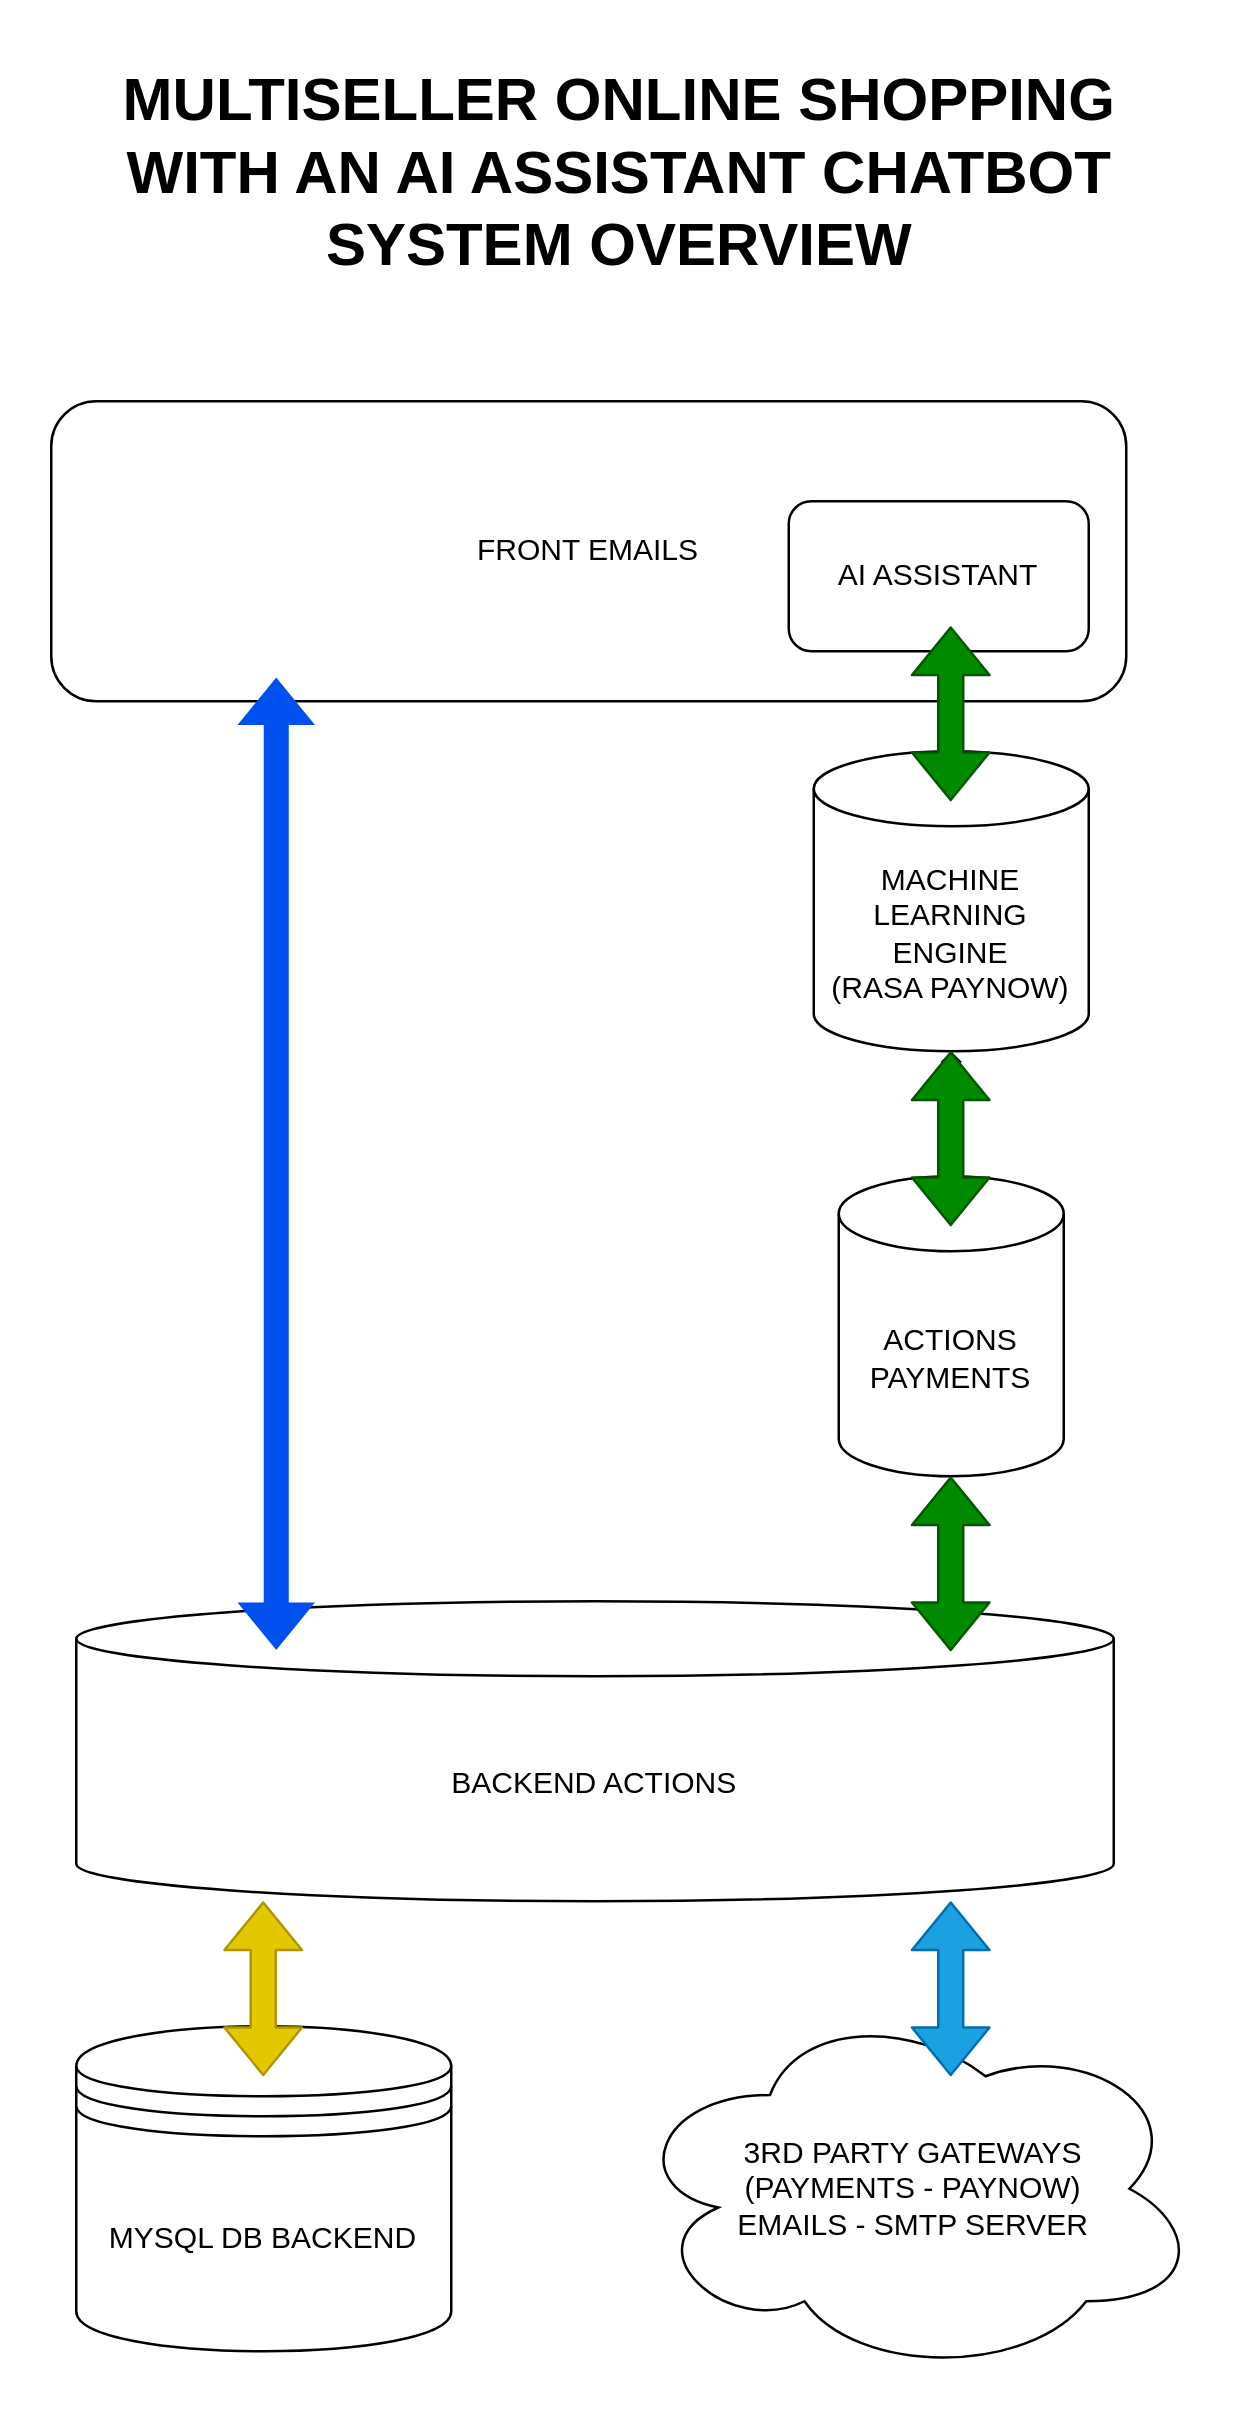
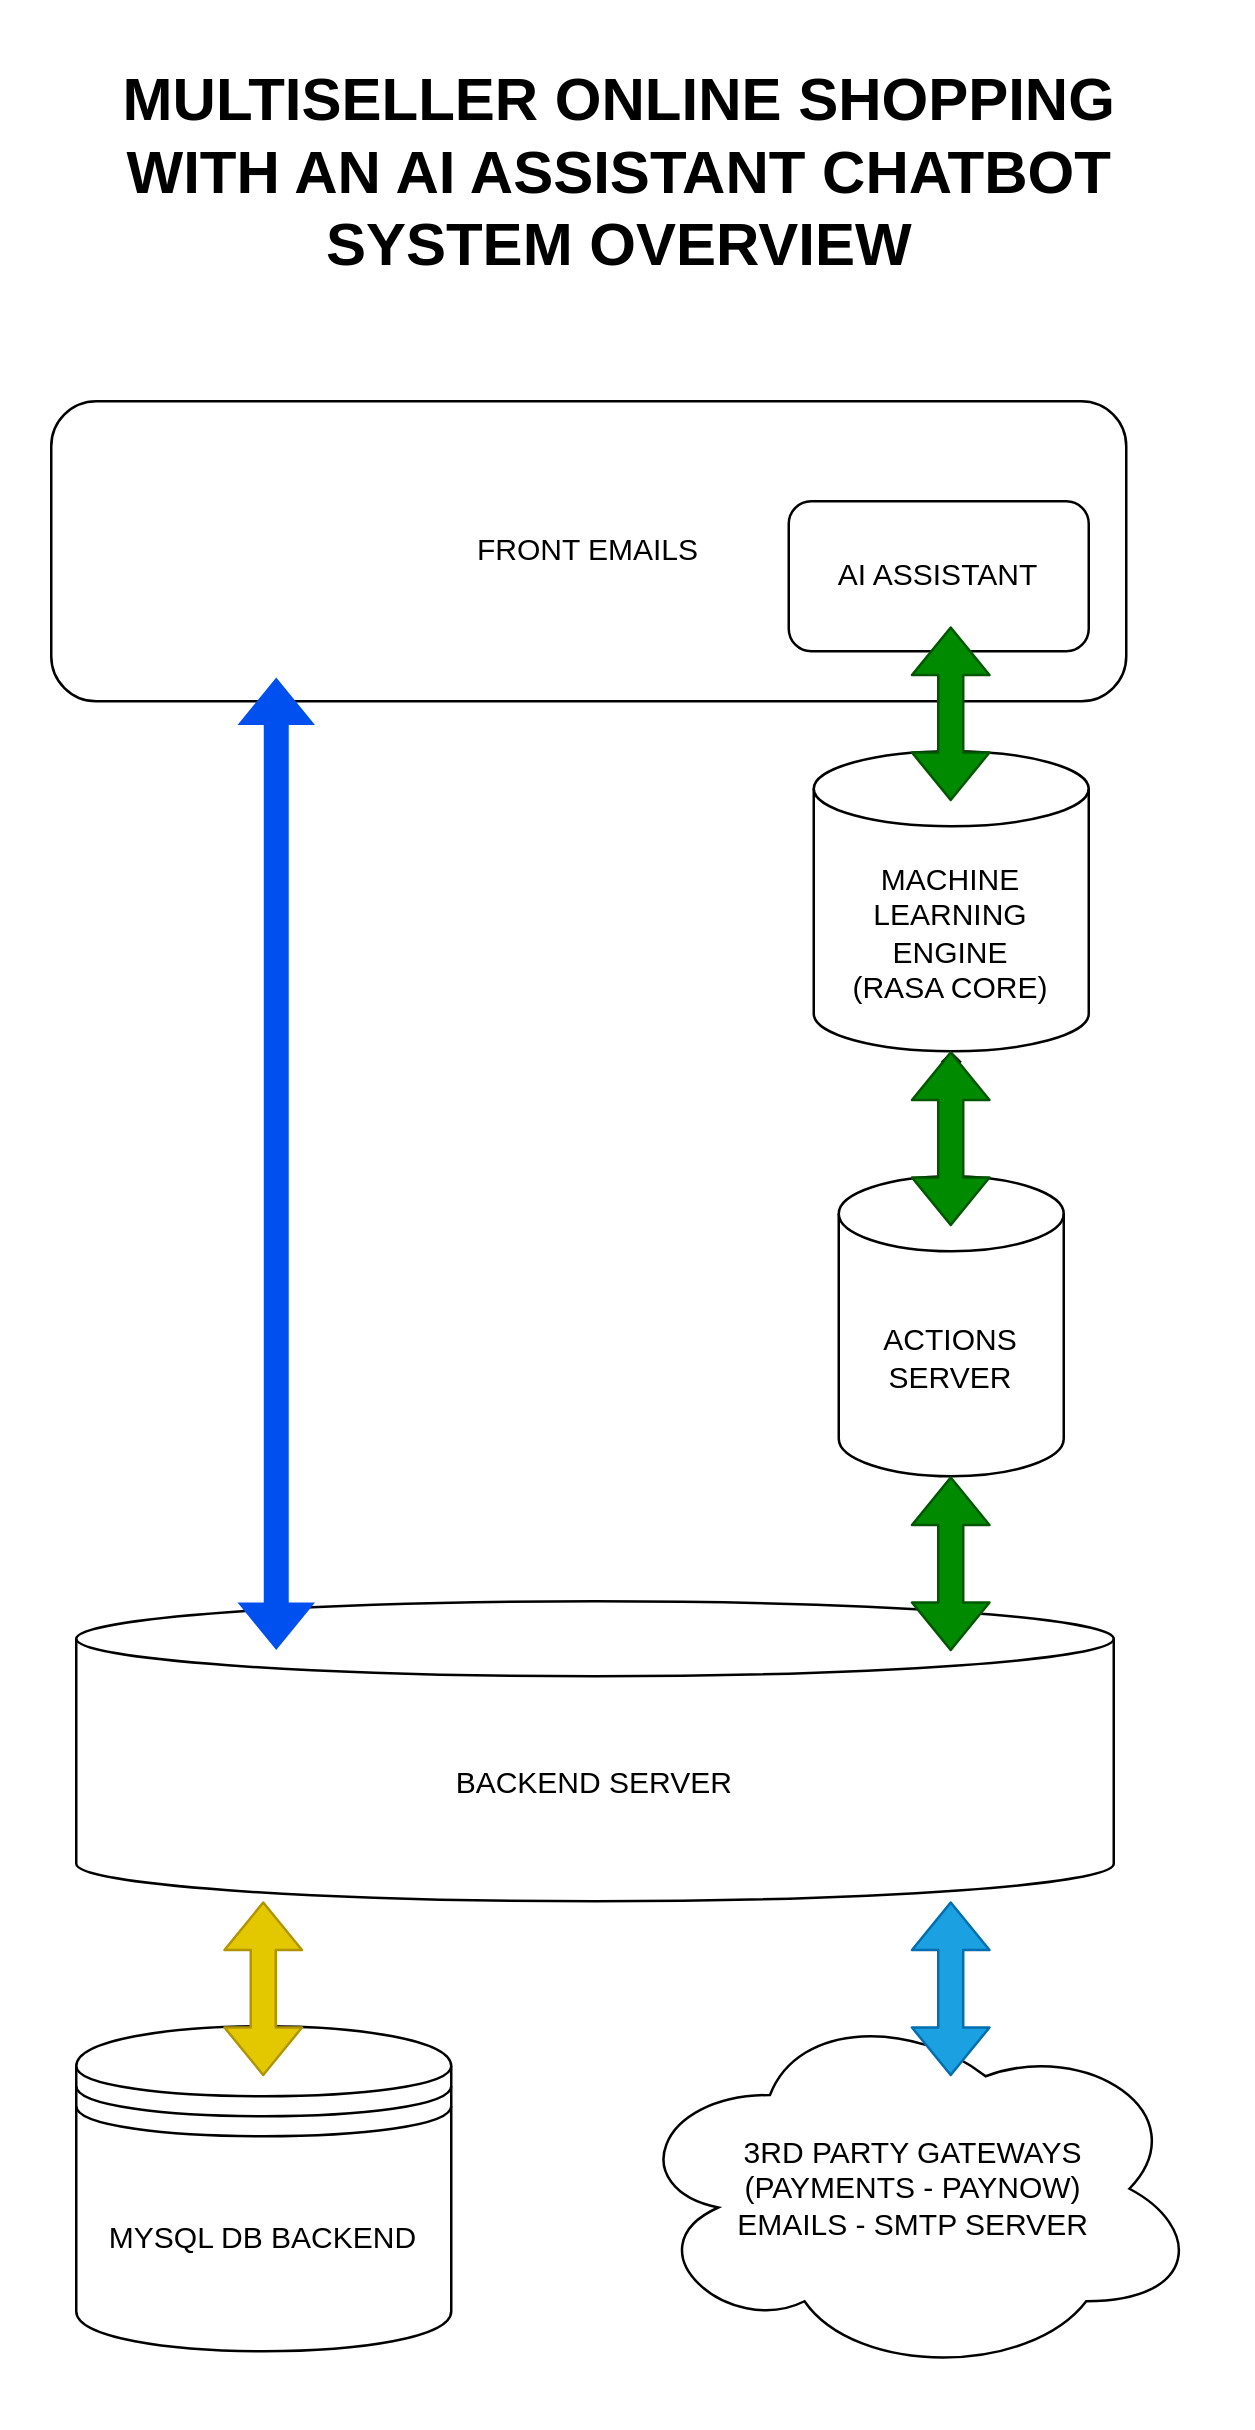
(951, 934) -> (951, 934)
(951, 1359) -> (951, 1359)
(595, 1784) -> (595, 1784)
